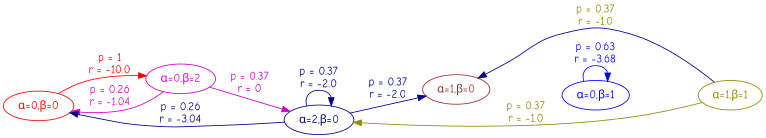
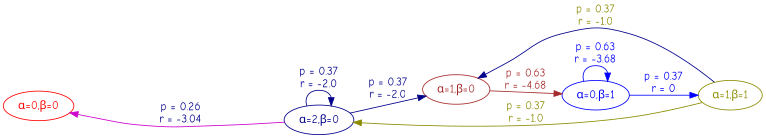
(181, 79) -> none
none -> (522, 92)
none -> (660, 95)
(181, 127) -> (181, 127)
